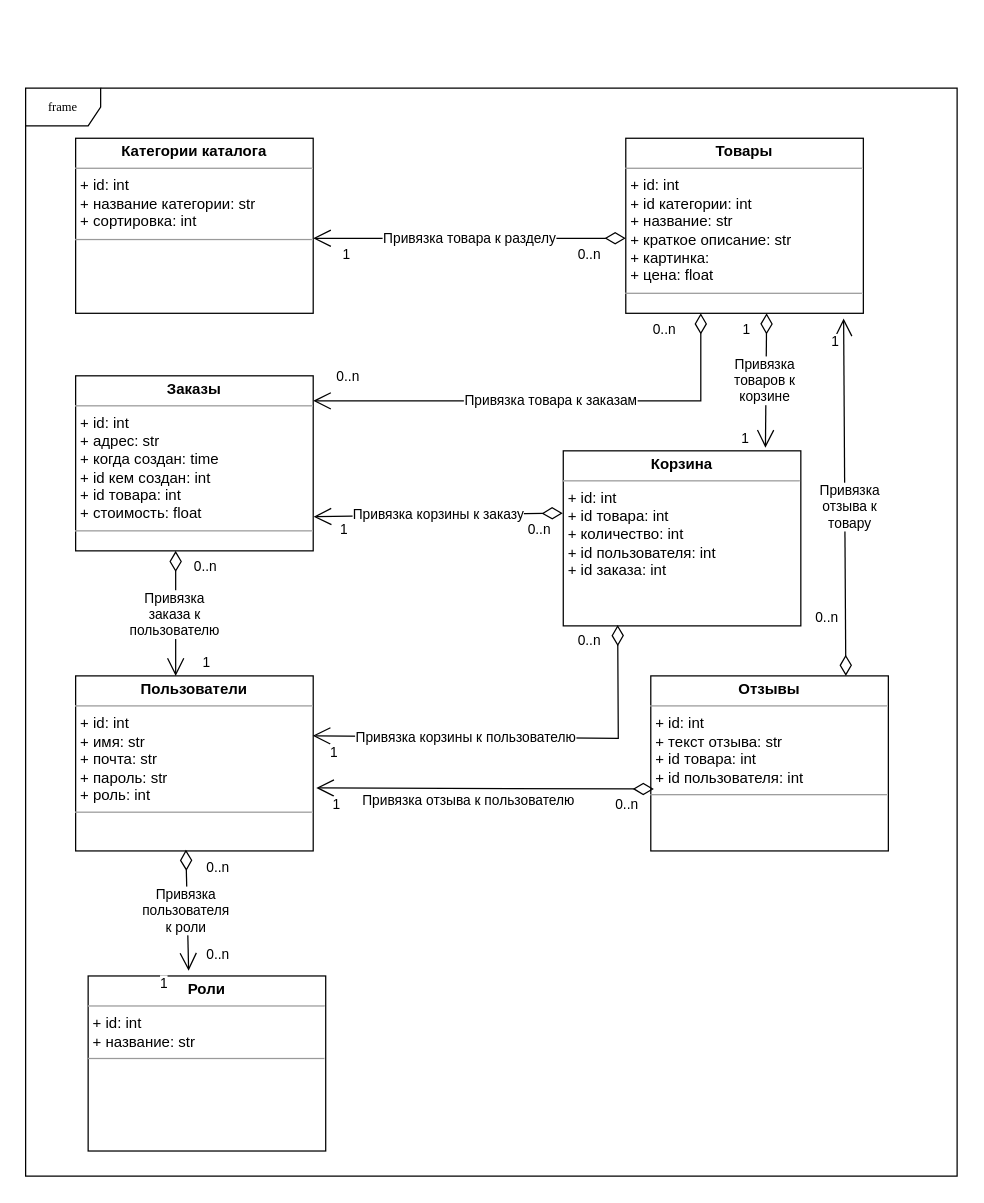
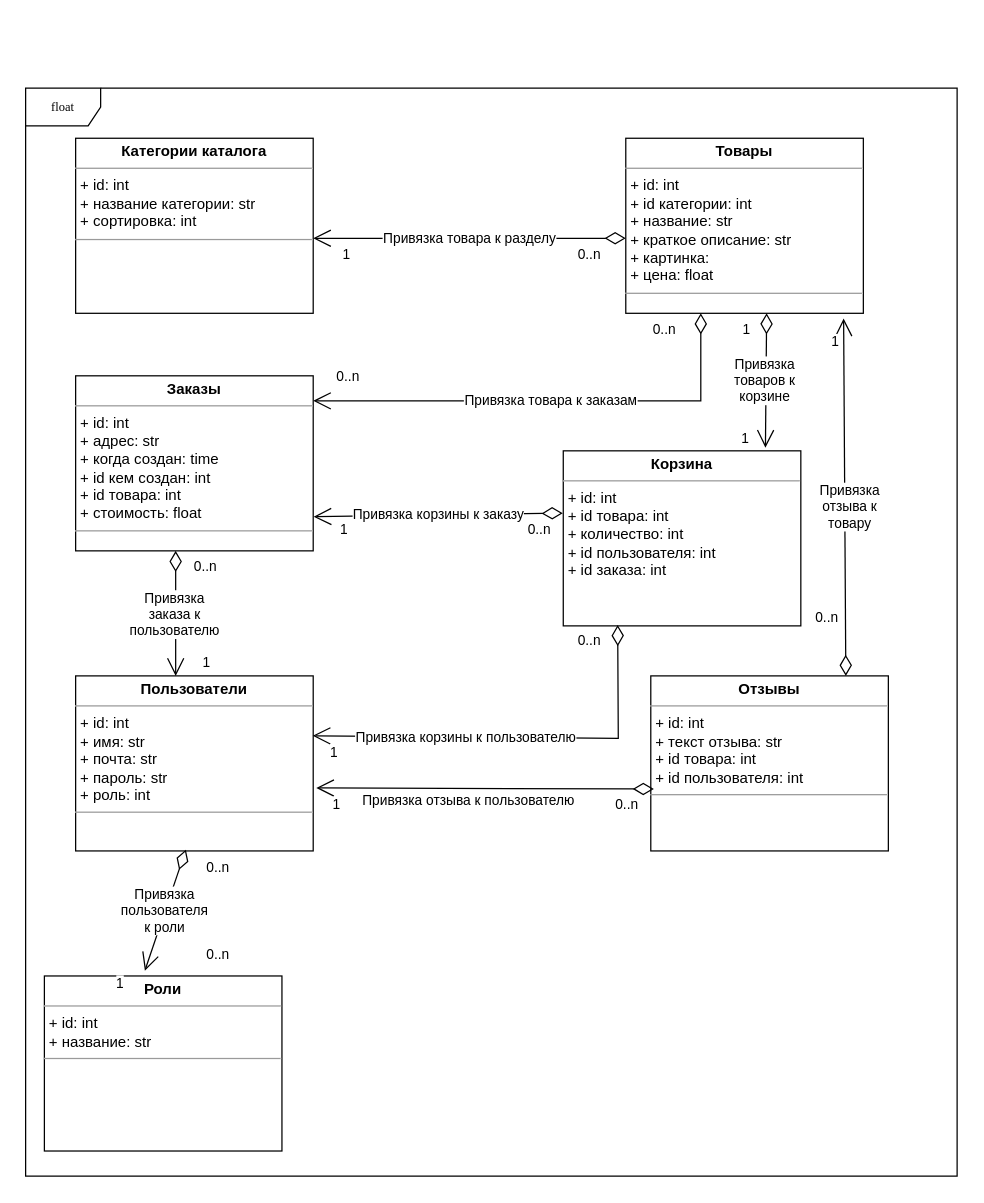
(63, 107) -> (63, 107)
(207, 1063) -> (163, 1063)
